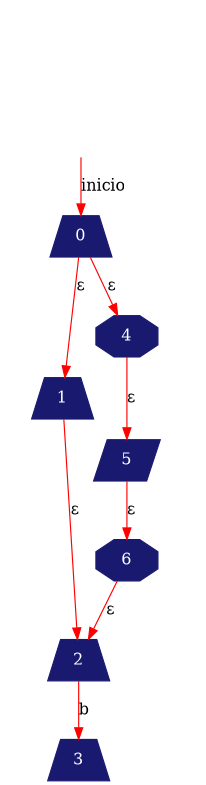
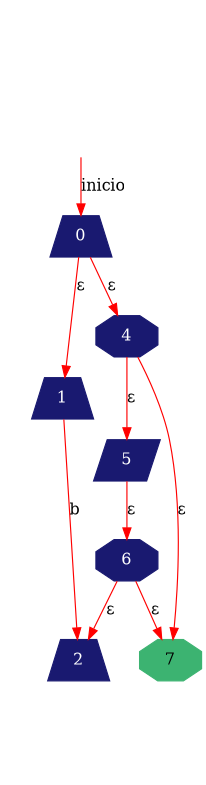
(75, 510) -> (75, 510)
none -> (171, 660)
(79, 760) -> none
